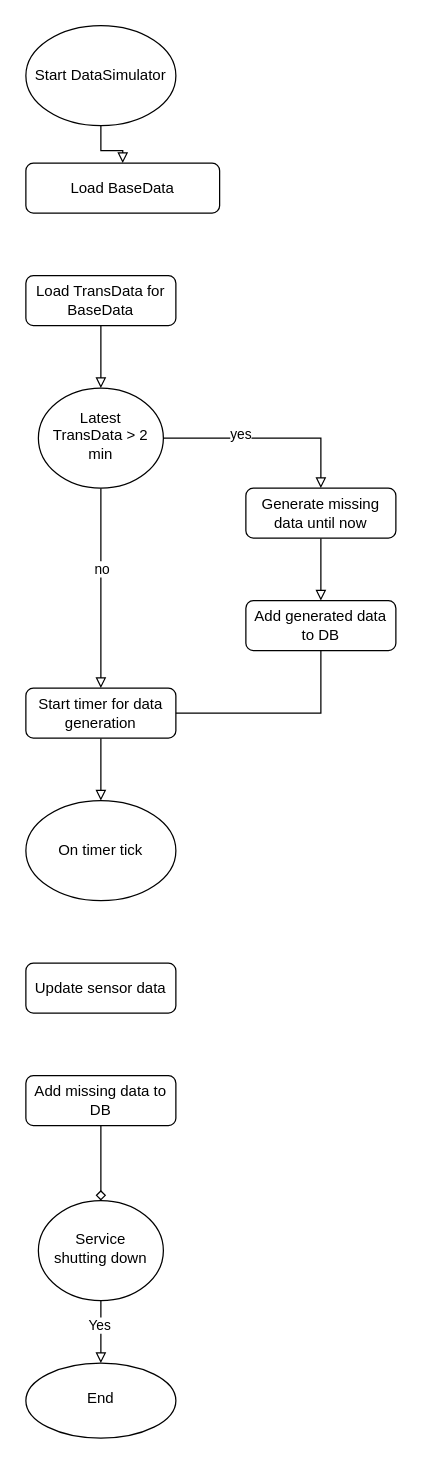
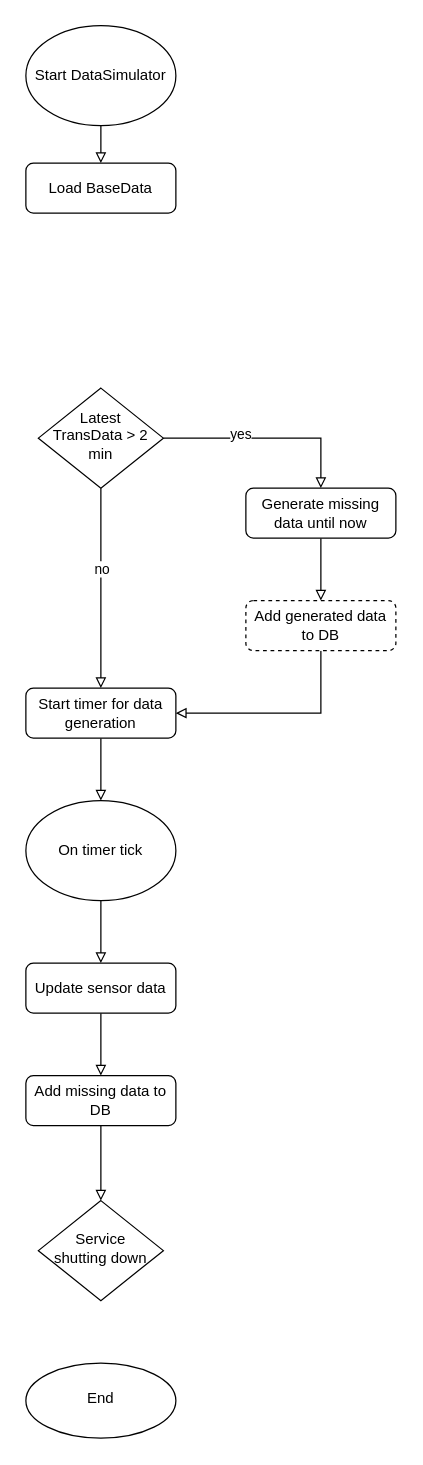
(123, 188) -> (101, 188)
(101, 301) -> none
(101, 352) -> none
(101, 438) -> (101, 438)
(321, 626) -> (321, 626)
(182, 713) -> (187, 713)
none -> (101, 927)
none -> (101, 1039)
(101, 1189) -> (101, 1189)
(101, 1251) -> (101, 1251)
(101, 1327) -> none
